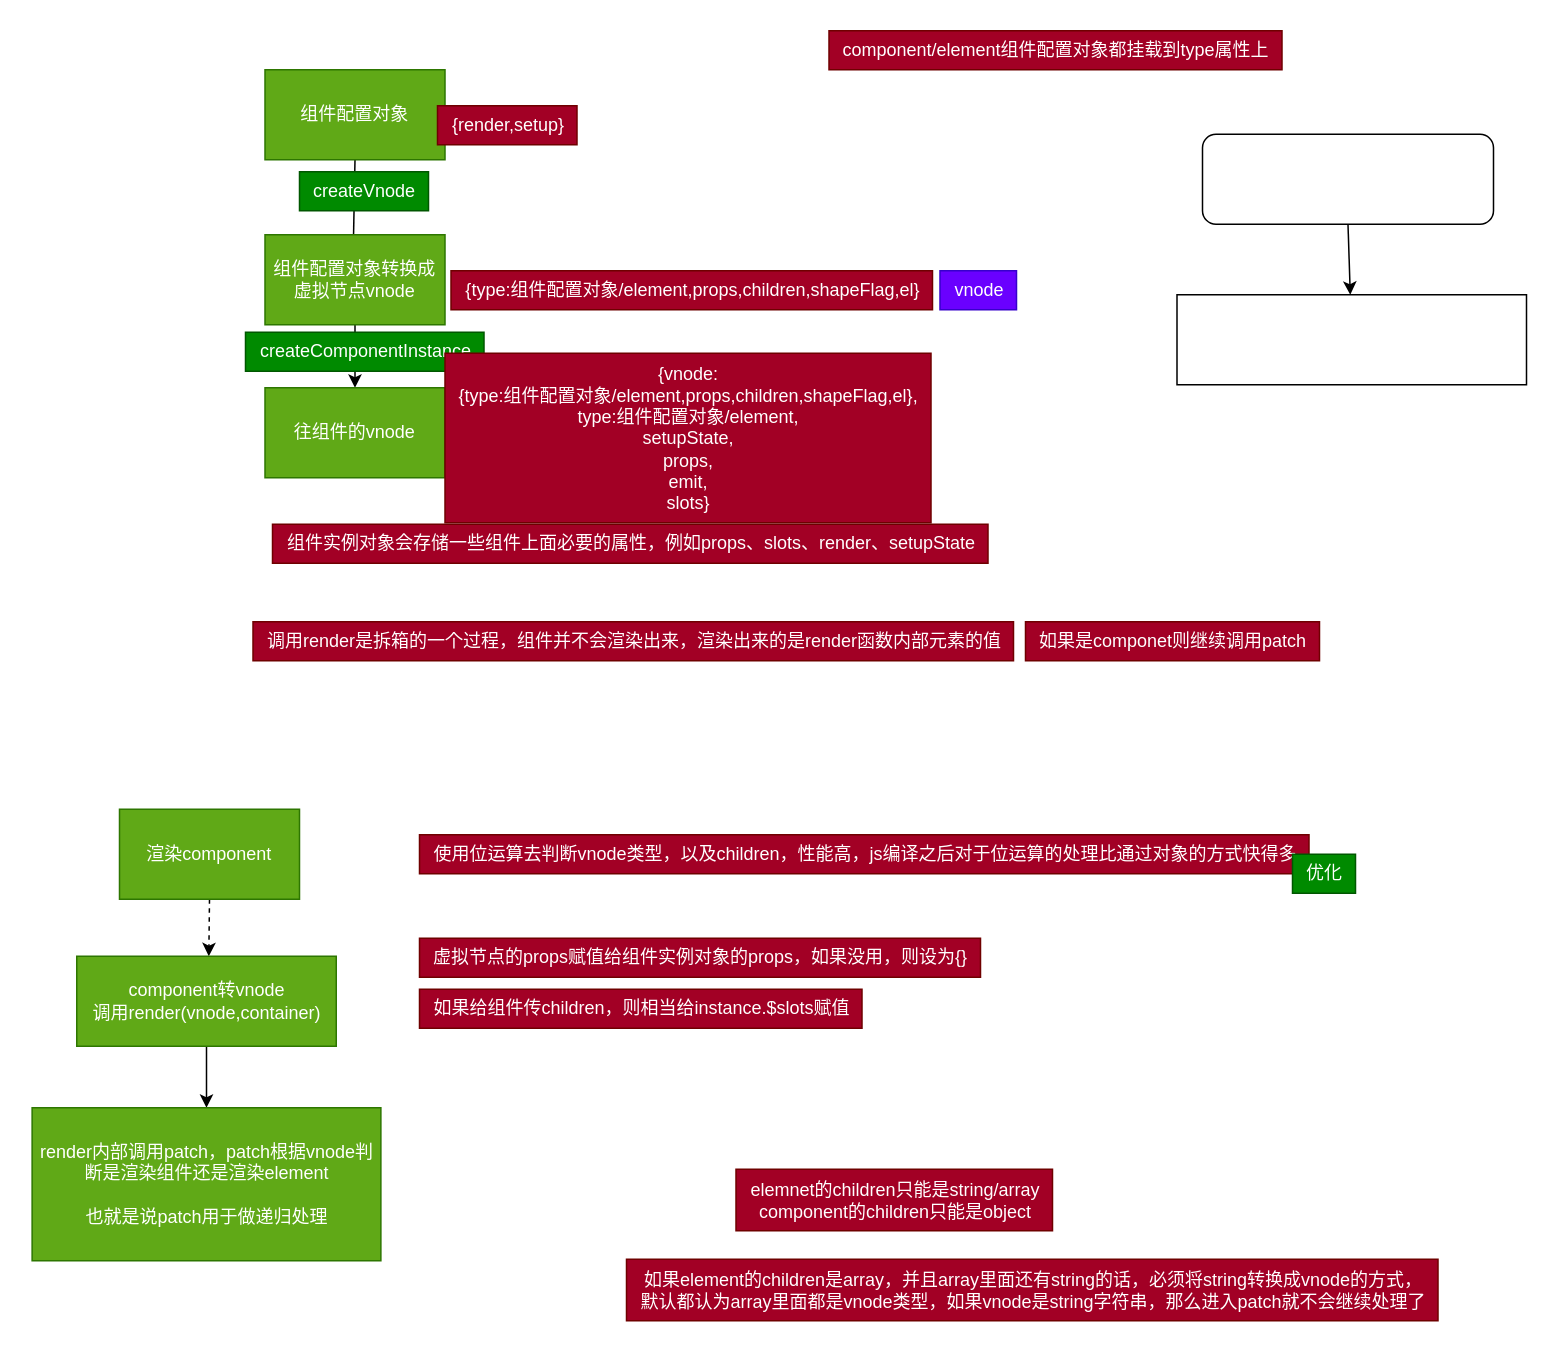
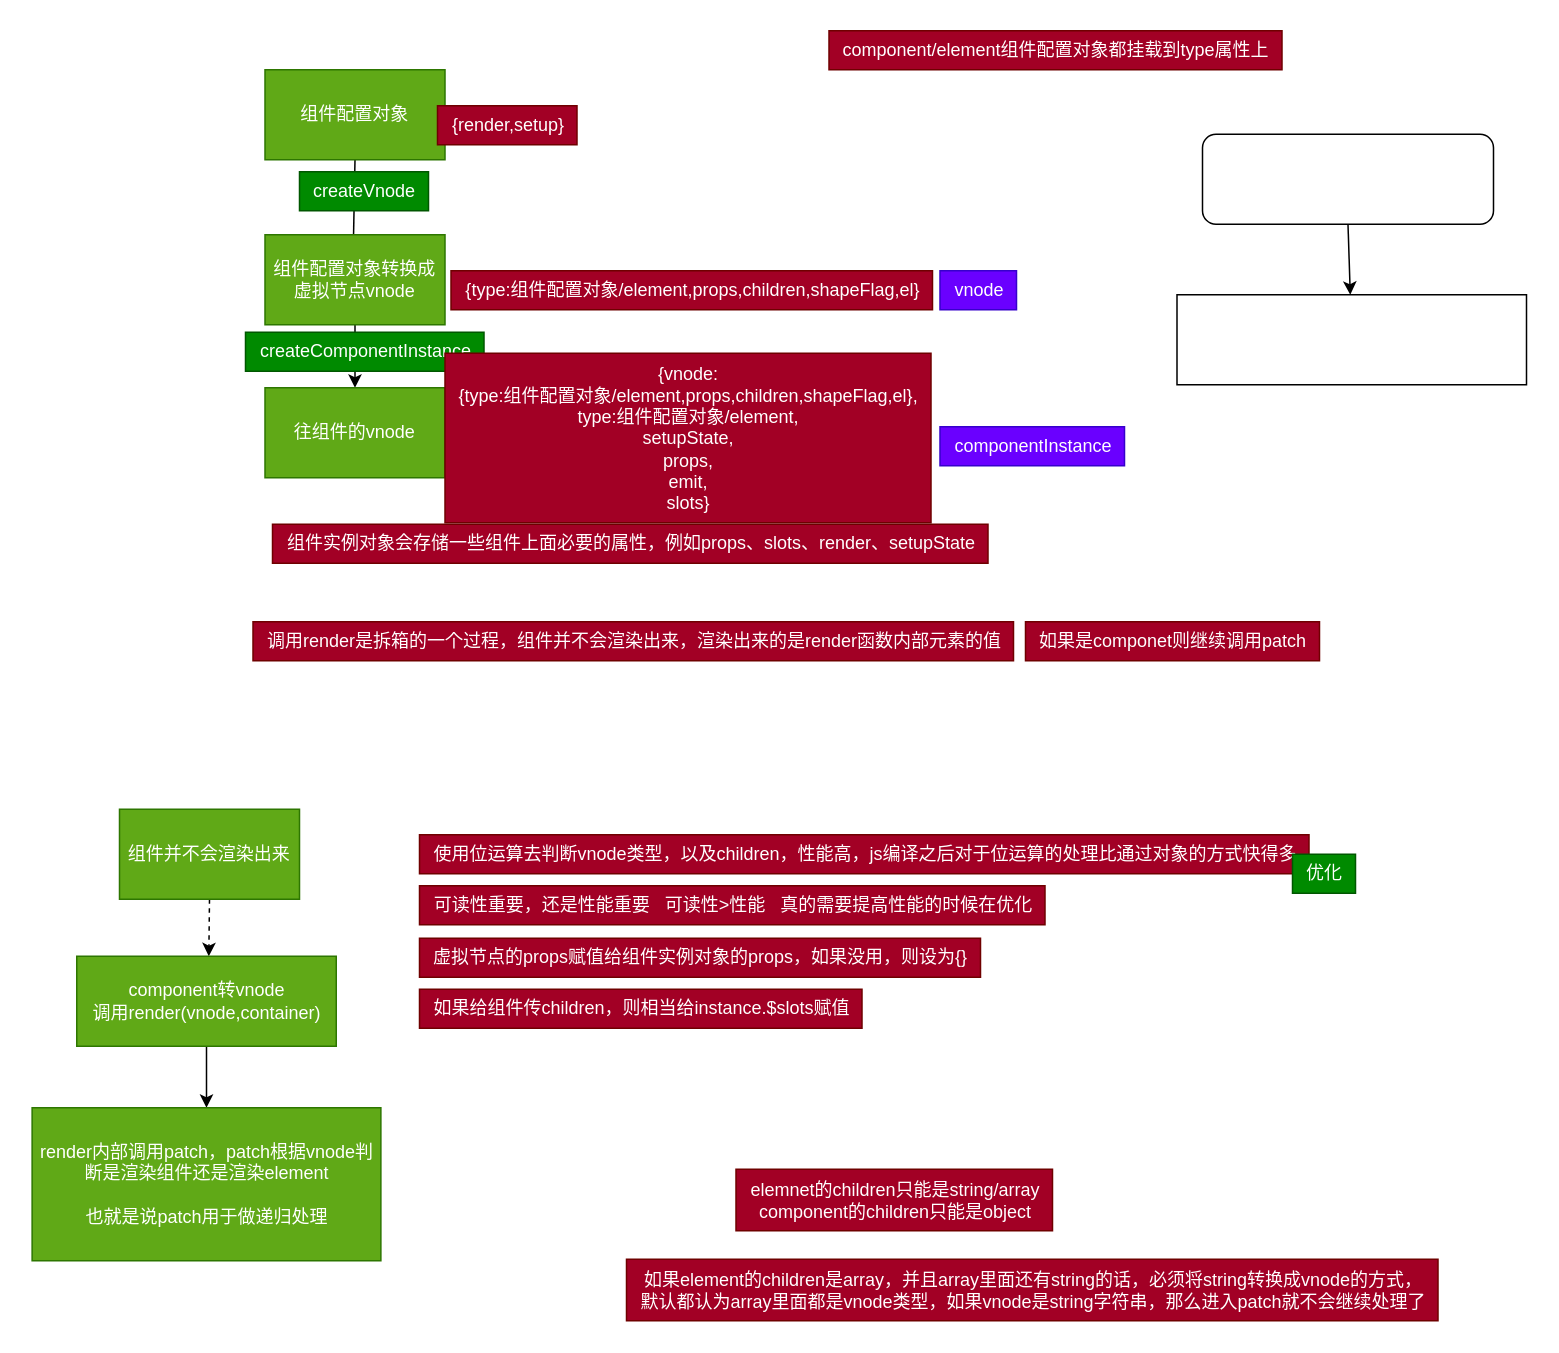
none -> (1032, 446)
(209, 854) -> (209, 854)
none -> (732, 905)
